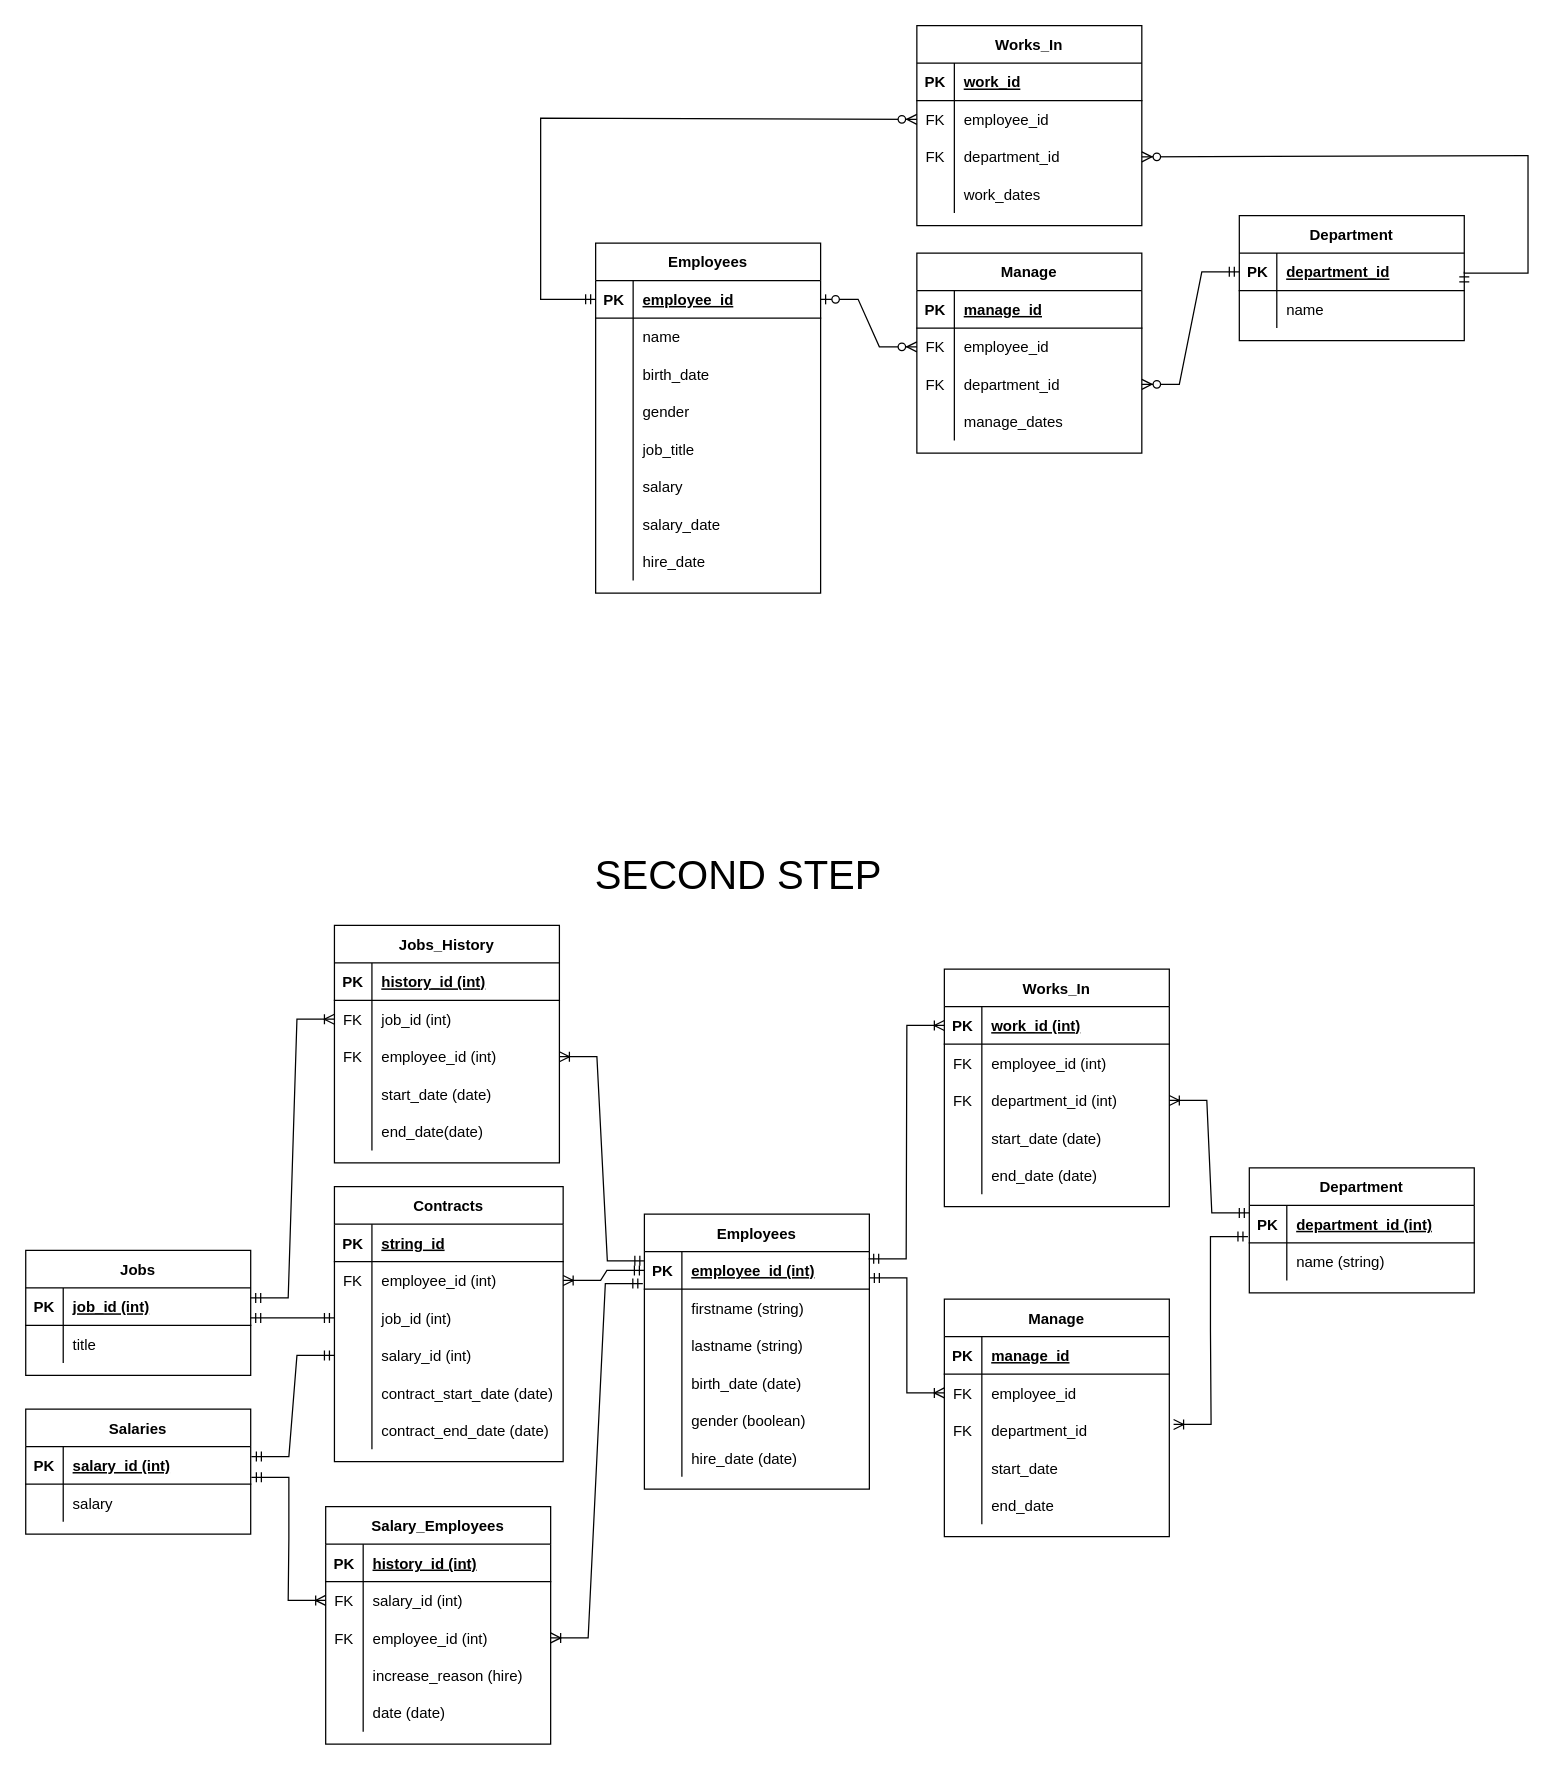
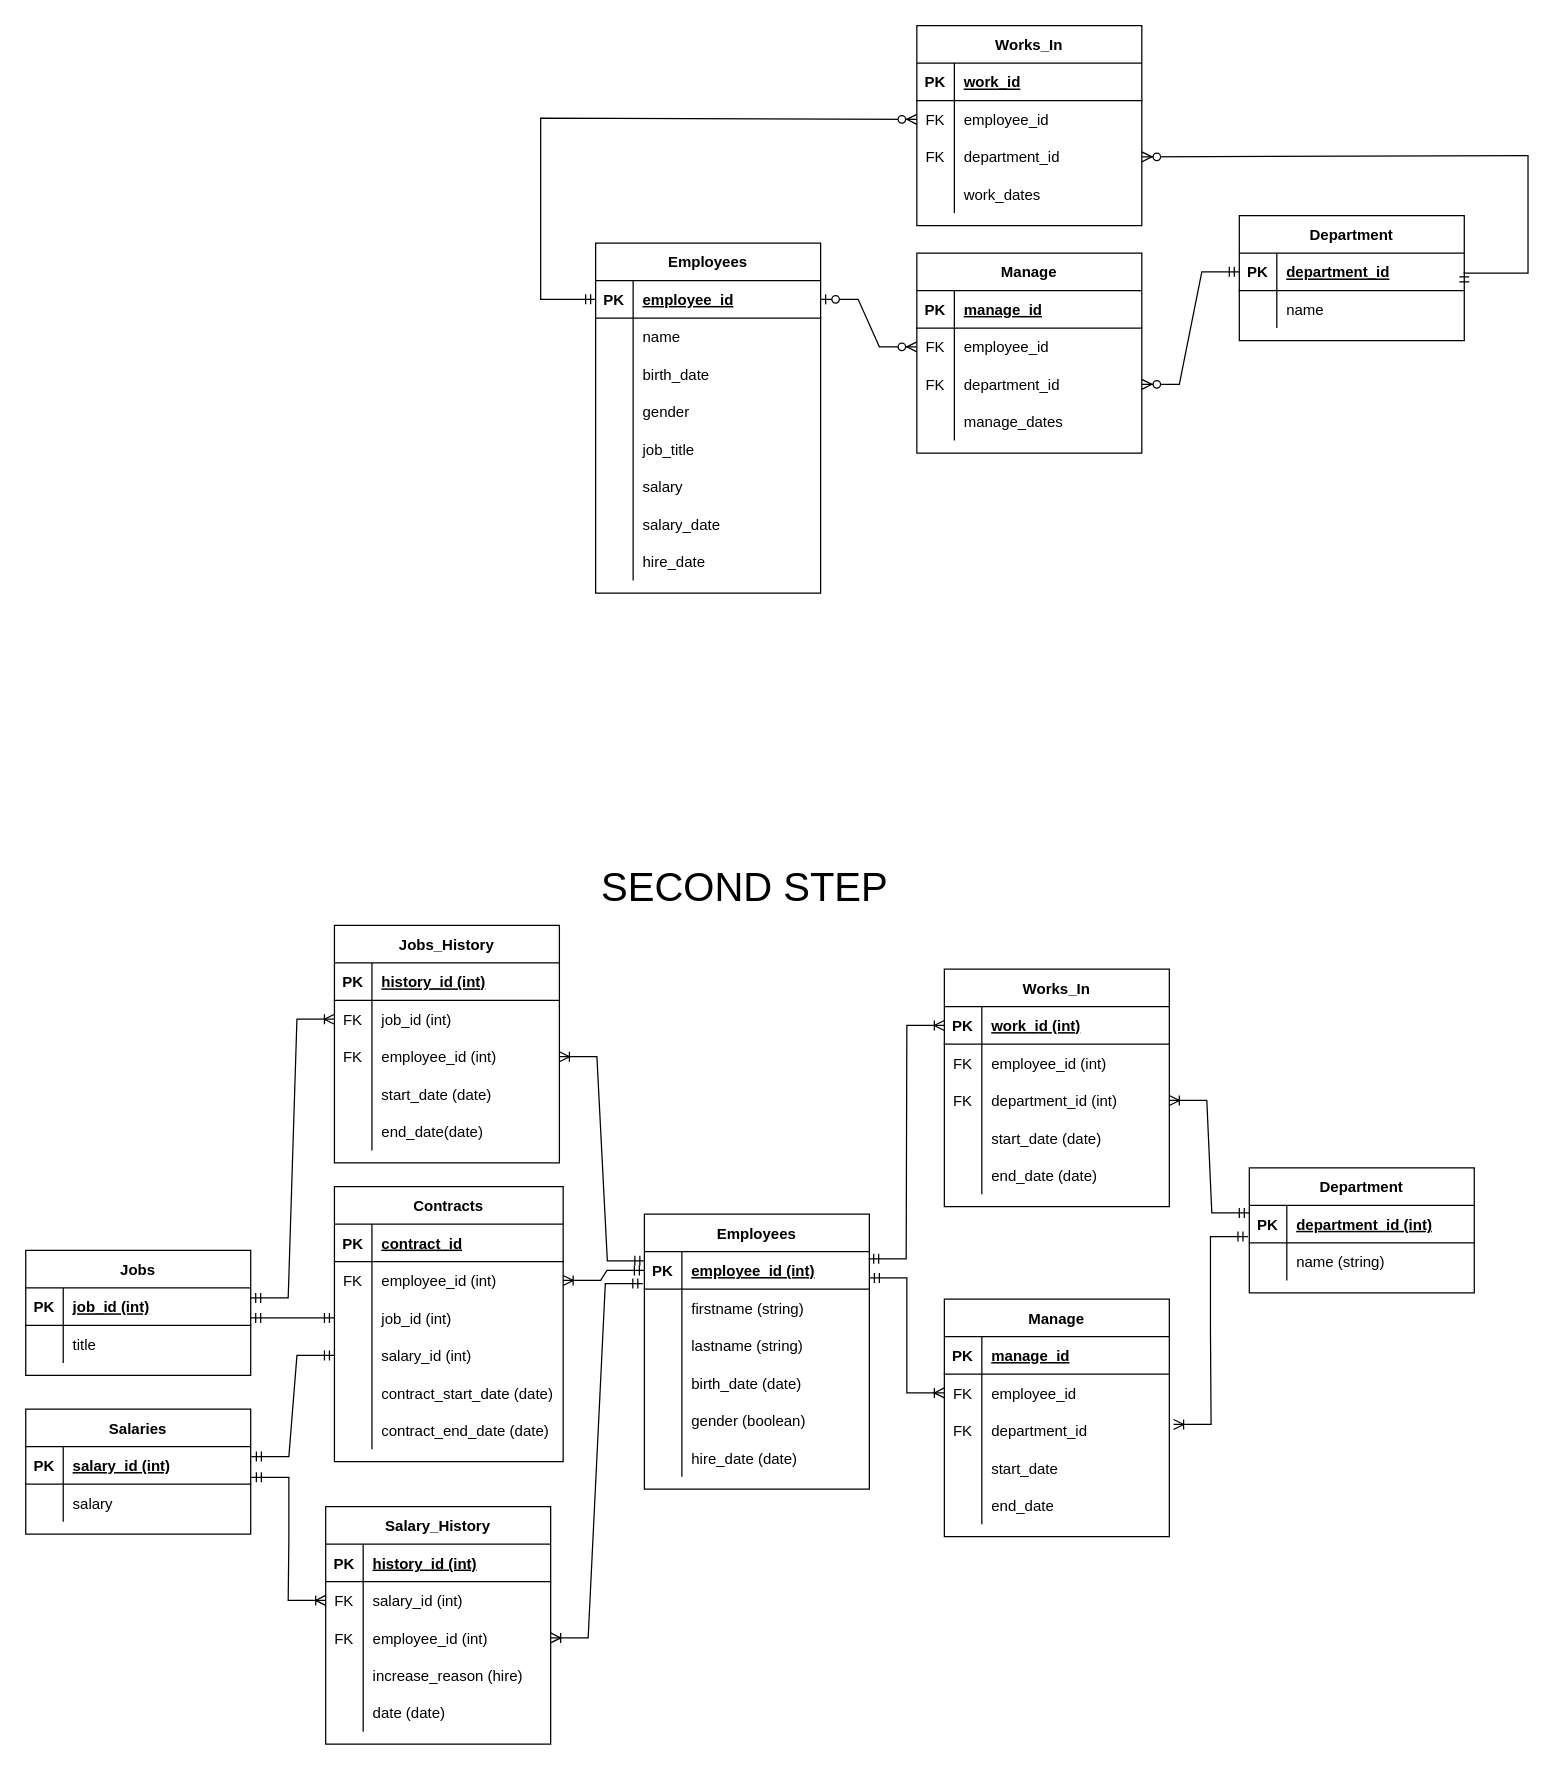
(738, 876) -> (744, 888)
(415, 1244) -> (426, 1244)
(438, 1526) -> (438, 1526)
